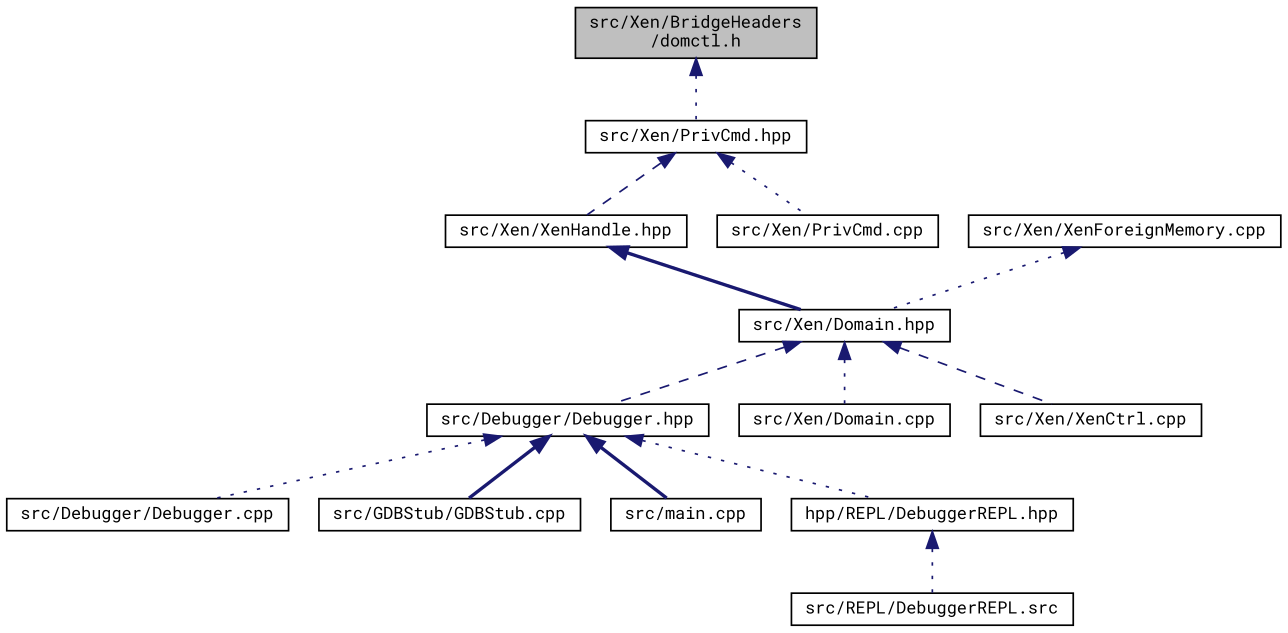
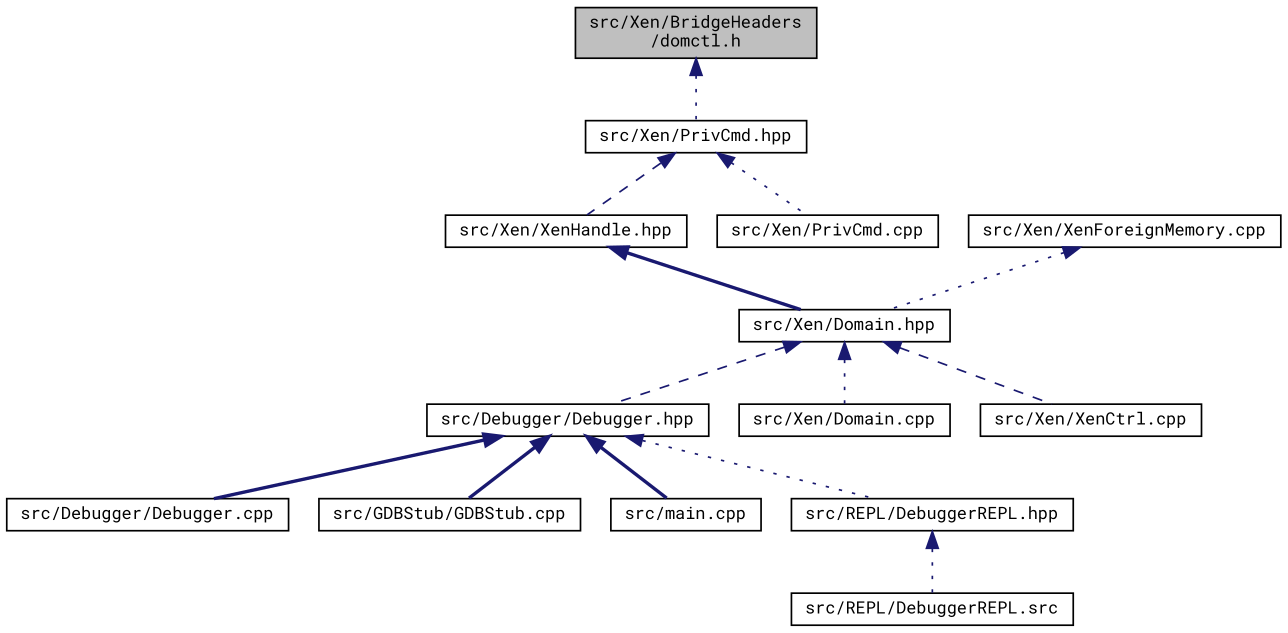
(349, 469) -> (349, 469)
(932, 515) -> (932, 515)
